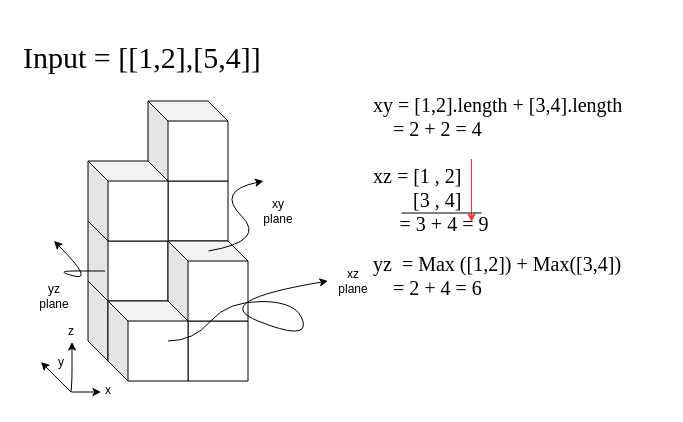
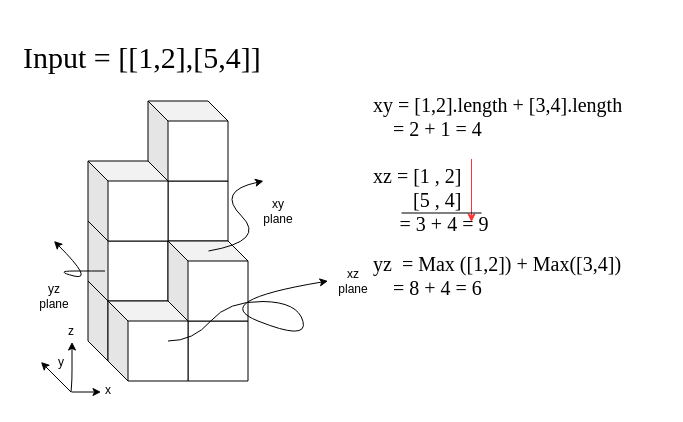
(518, 117) -> (518, 117)
(428, 188) -> (428, 188)
(518, 276) -> (518, 276)
